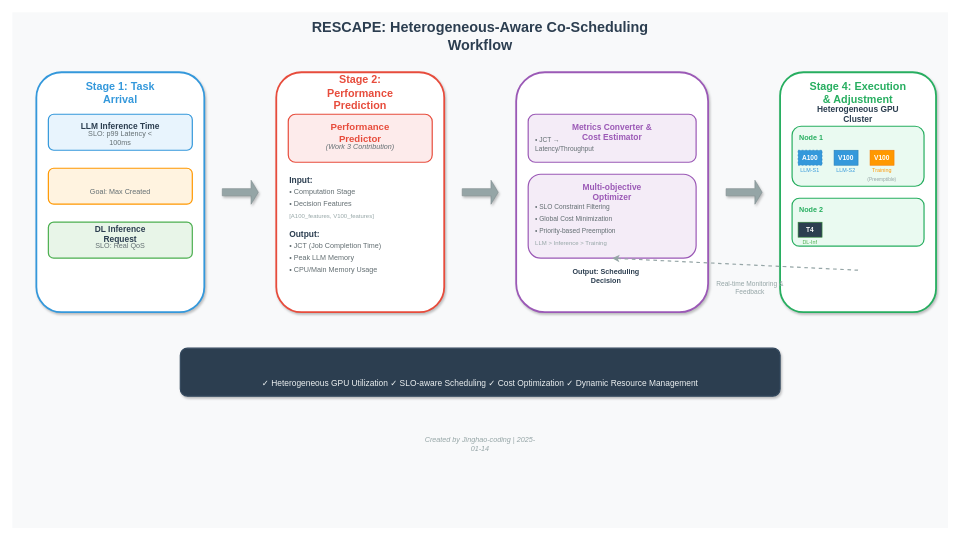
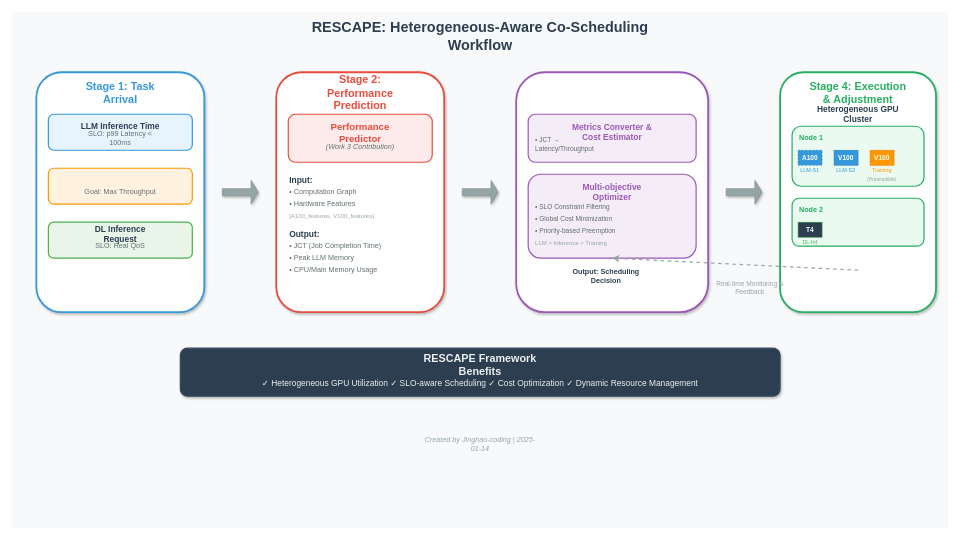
(120, 192) -> (120, 192)
(325, 192) -> (325, 192)
(324, 204) -> (326, 204)
none -> (480, 365)
